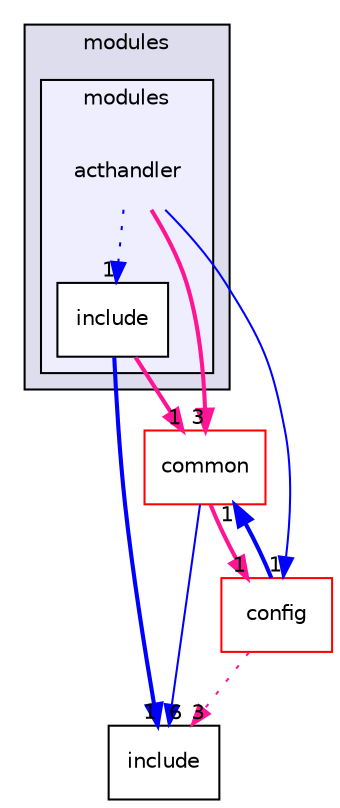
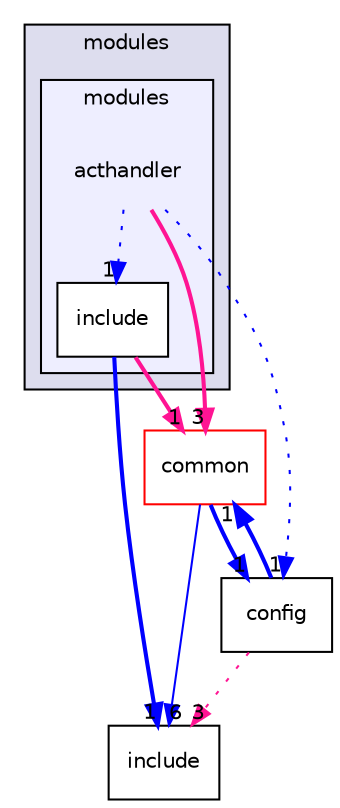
(270, 368) -> (270, 368)
(223, 533) -> (223, 533)
(277, 615) -> (277, 615)
